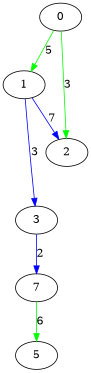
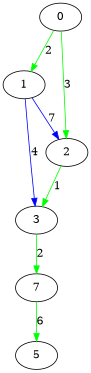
(49, 51) -> (49, 51)
(35, 152) -> (35, 152)
none -> (53, 183)
(37, 250) -> (37, 250)
